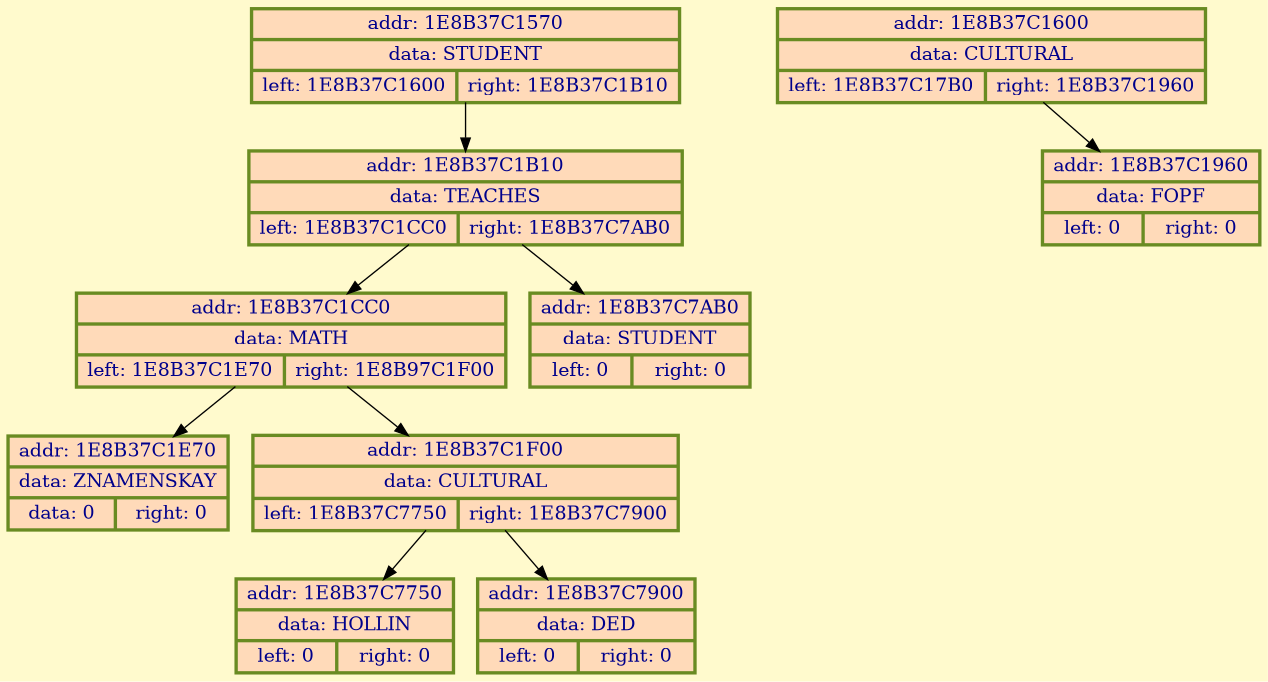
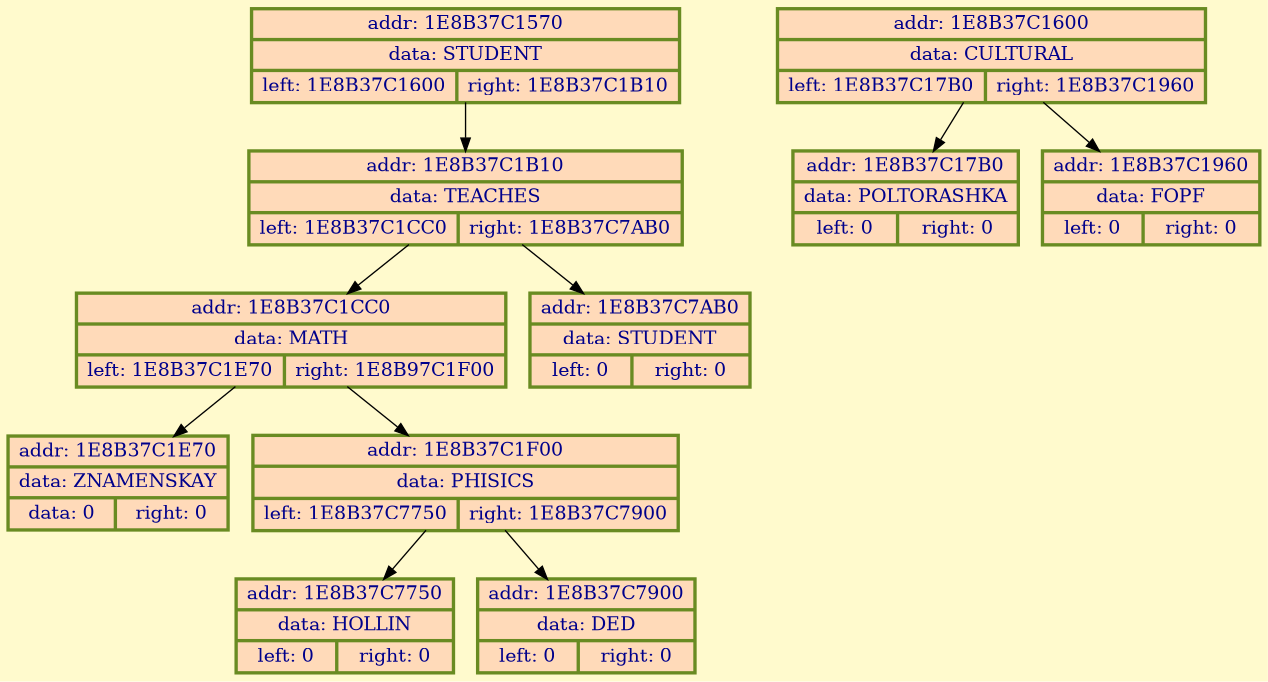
none -> (906, 198)
(466, 482) -> (466, 482)
